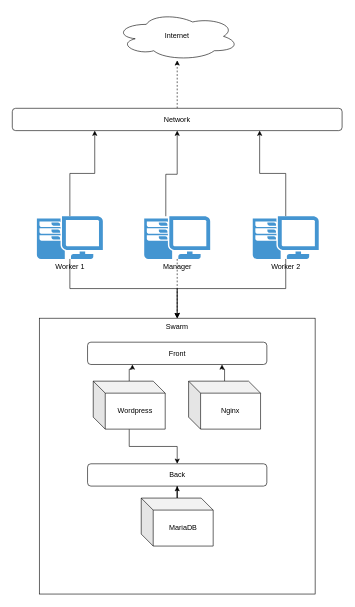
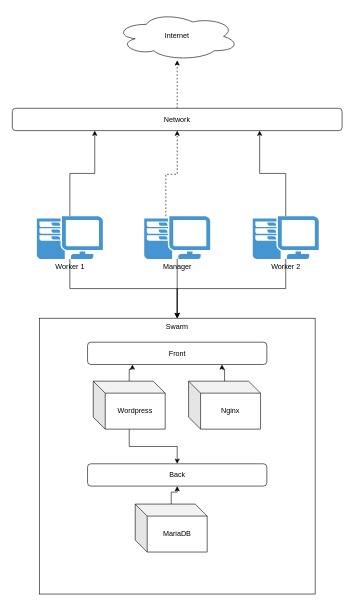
(170, 174) -> (170, 174)
(177, 272) -> (177, 272)
(177, 522) -> (171, 528)
